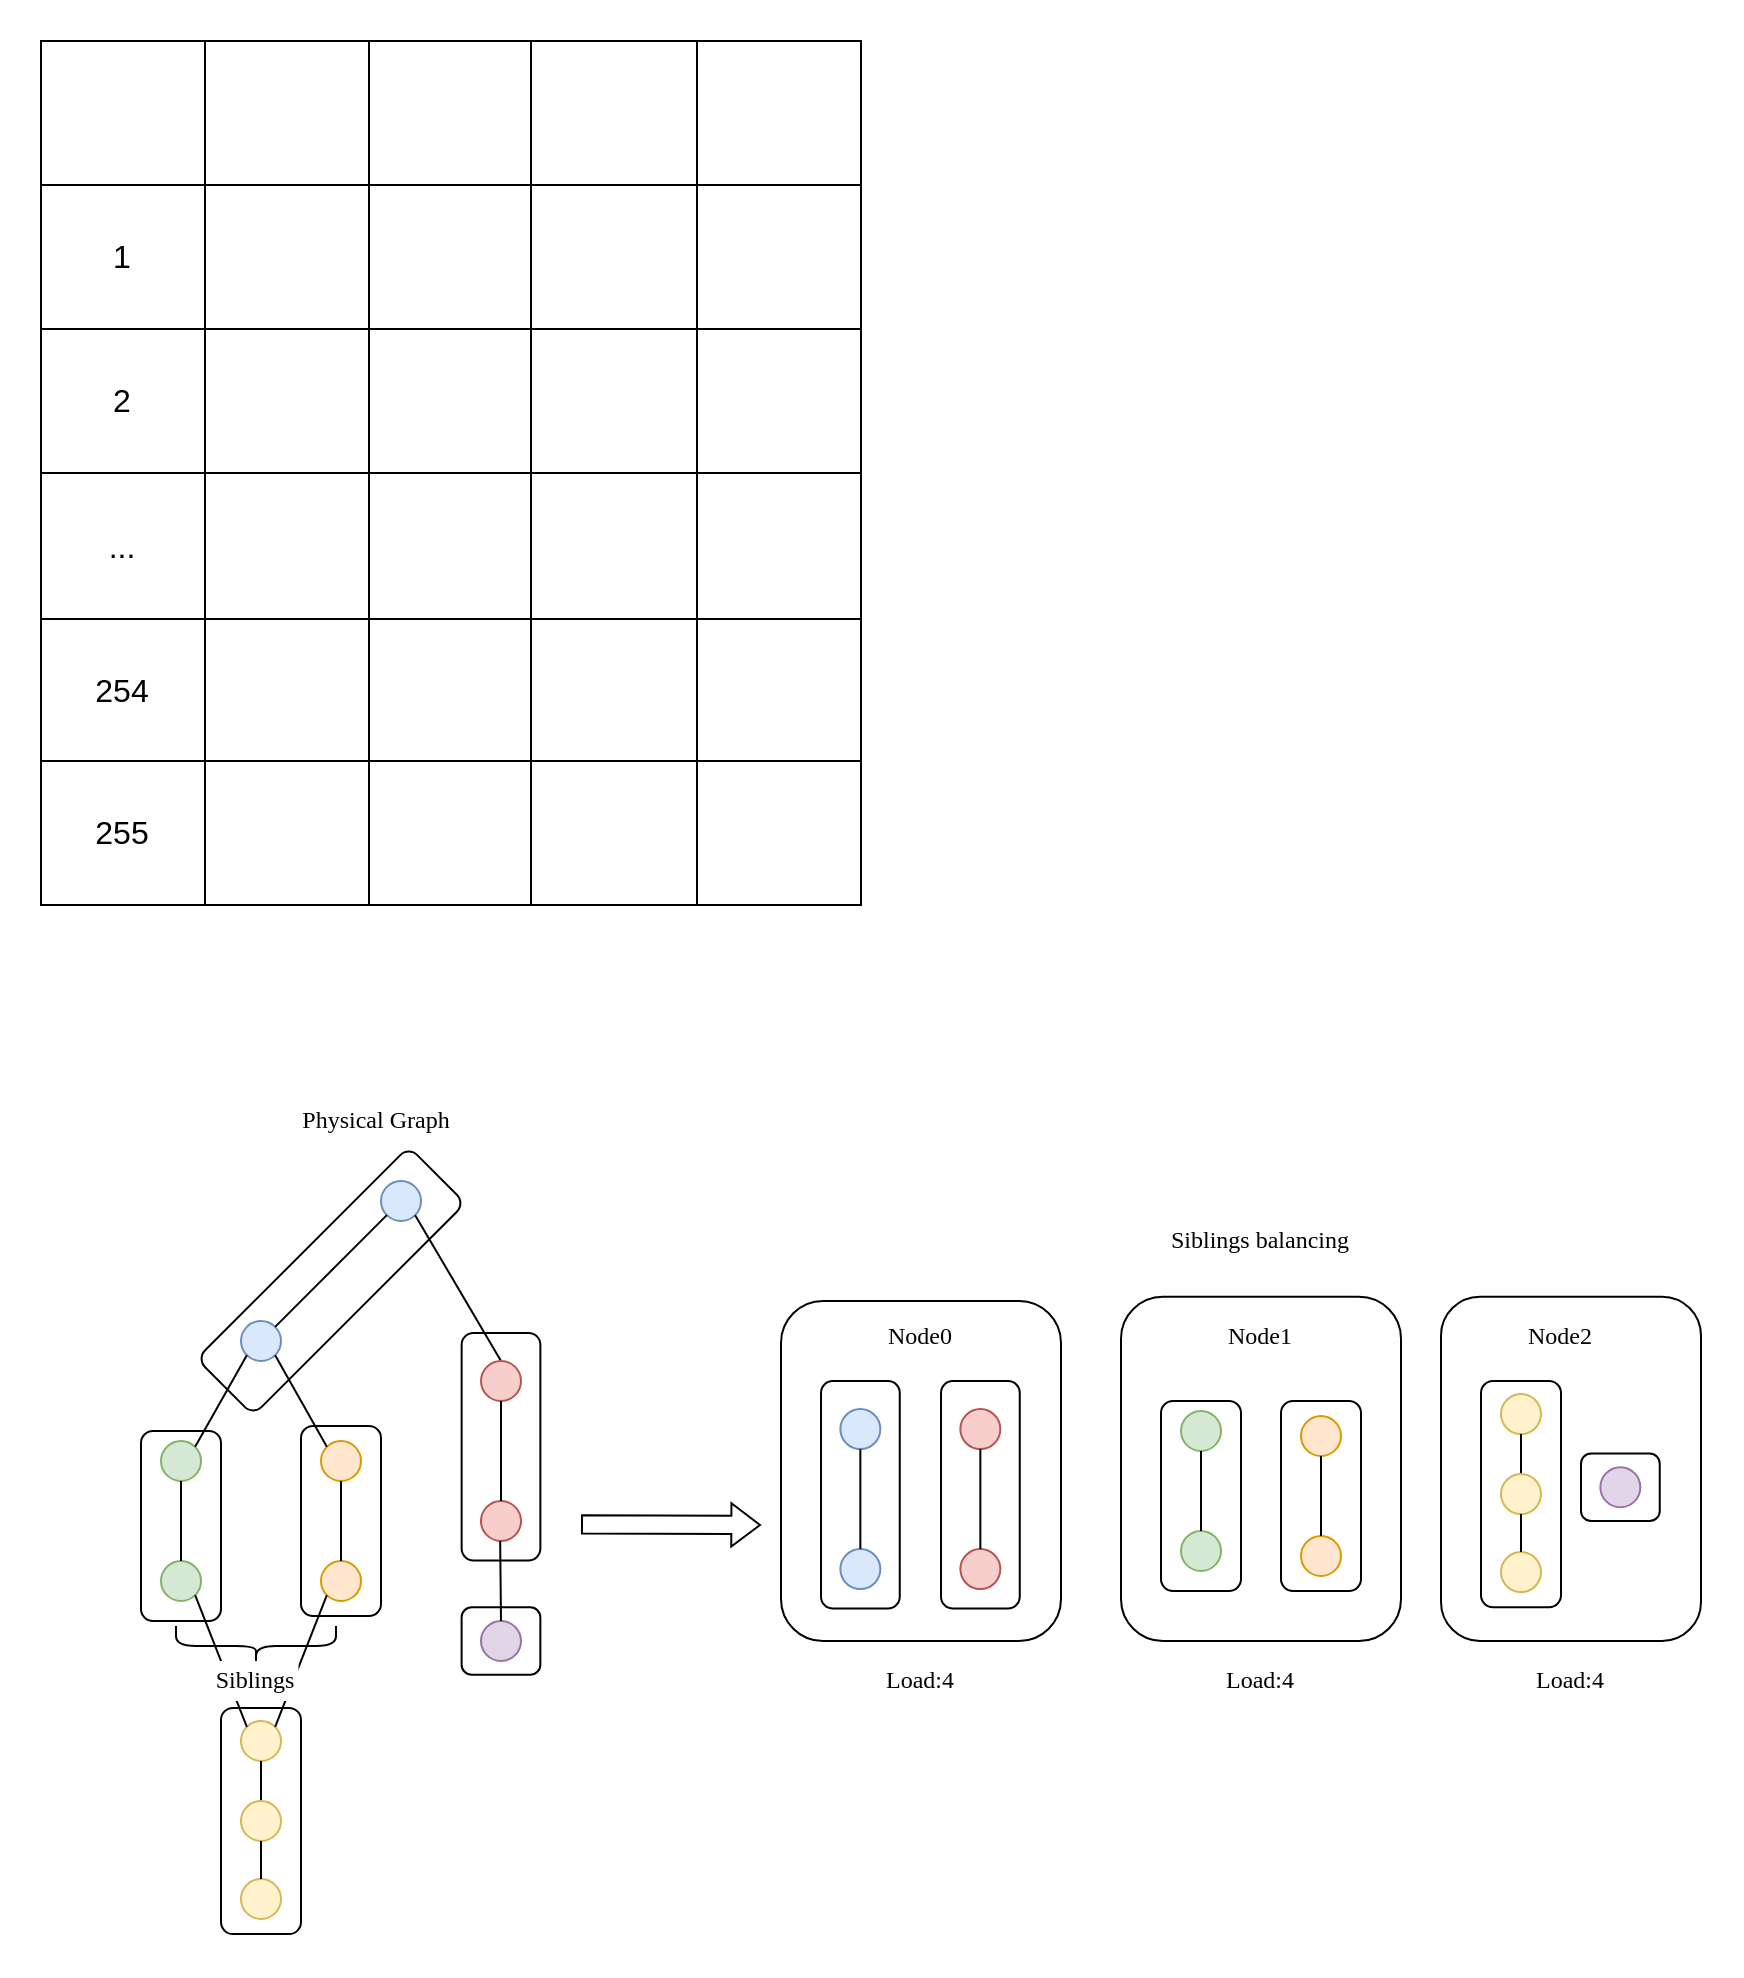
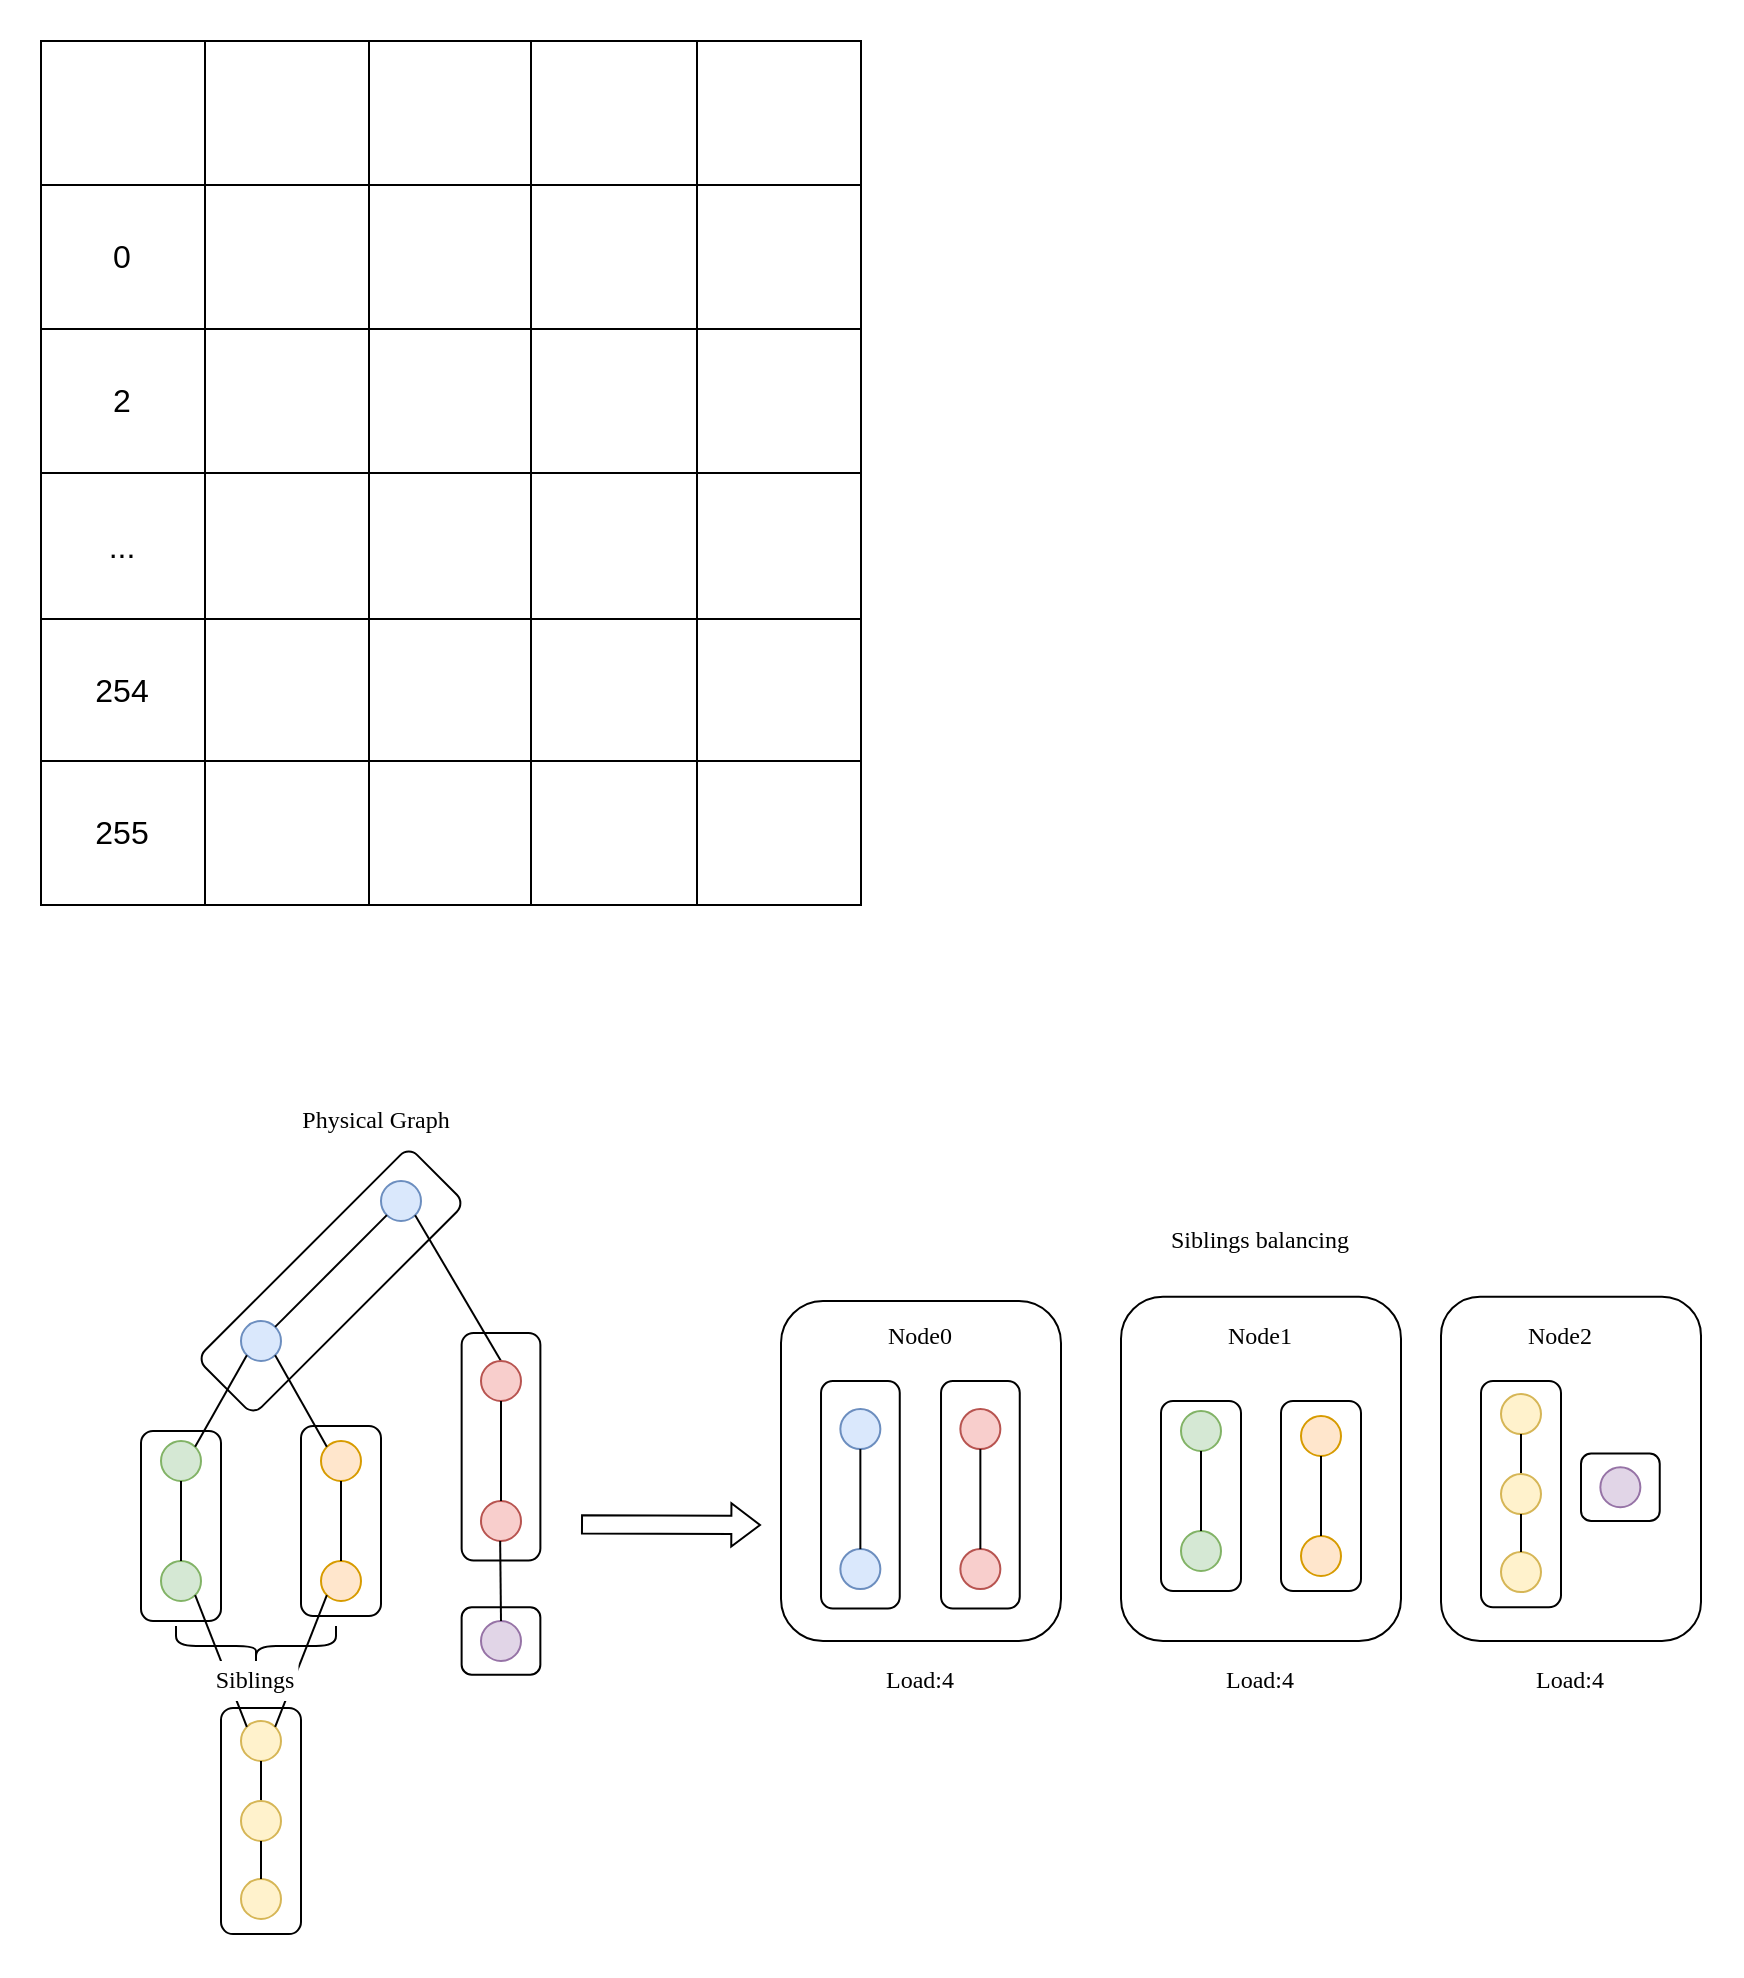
(123, 257) -> (123, 257)
